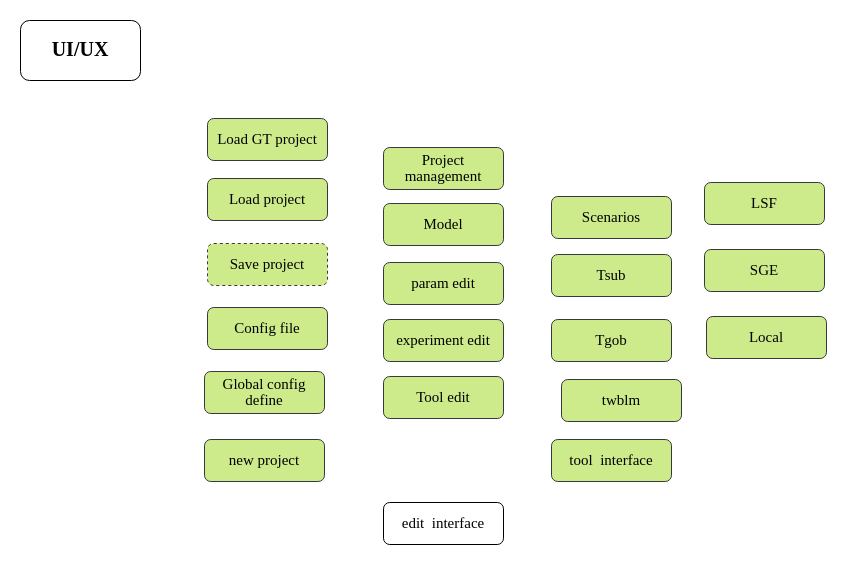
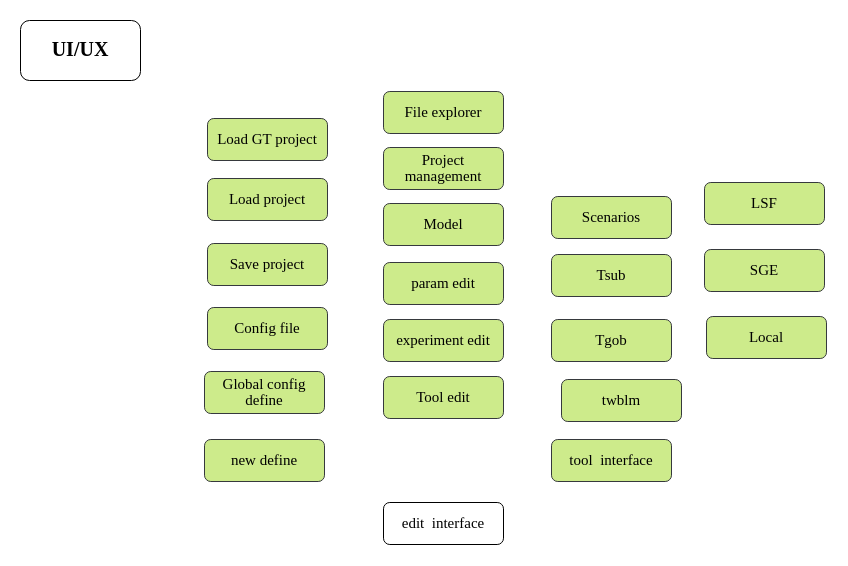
none -> (444, 113)
(268, 265) -> (268, 265)
(265, 461) -> (265, 461)
